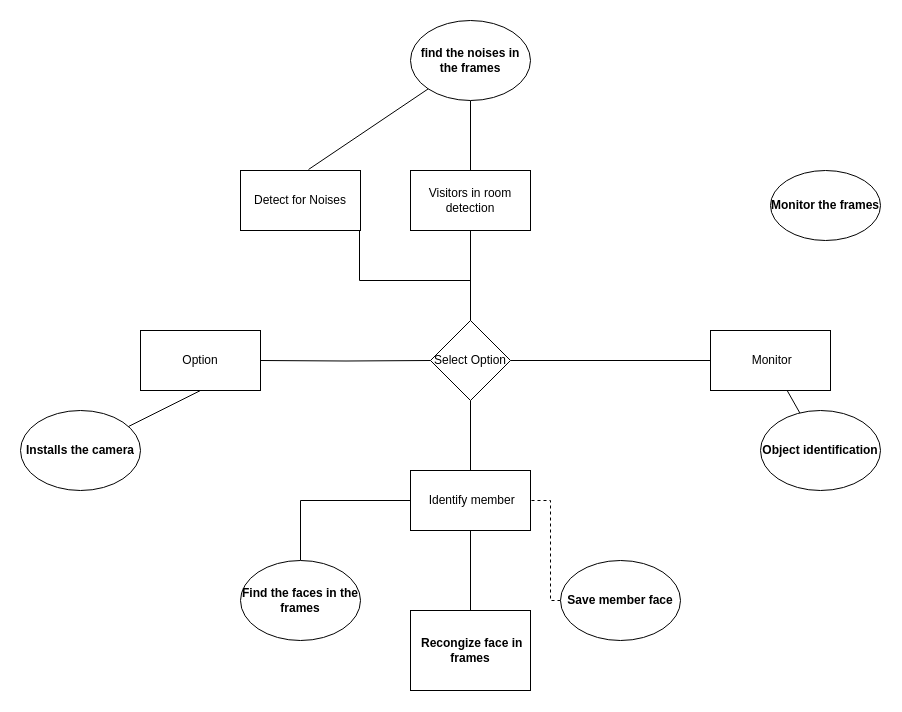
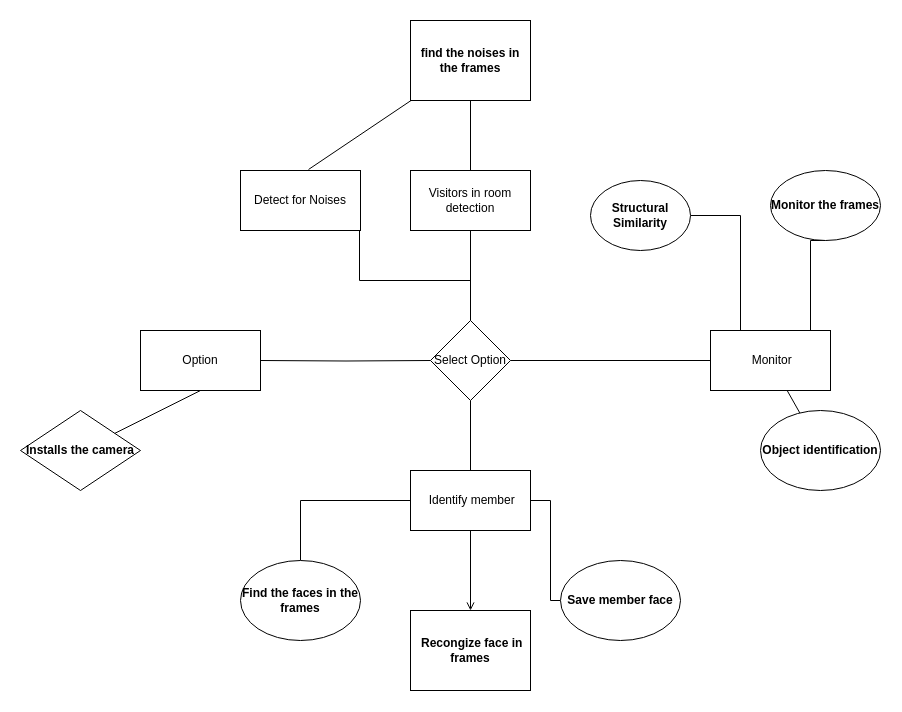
(471, 61) -> (471, 61)
none -> (641, 216)
none -> (741, 248)
none -> (811, 283)
(81, 451) -> (81, 451)
(551, 545) -> (551, 545)
(471, 605) -> (471, 605)
